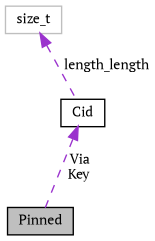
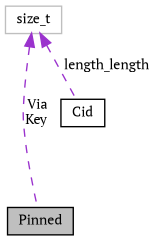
(59, 174) -> (24, 128)
